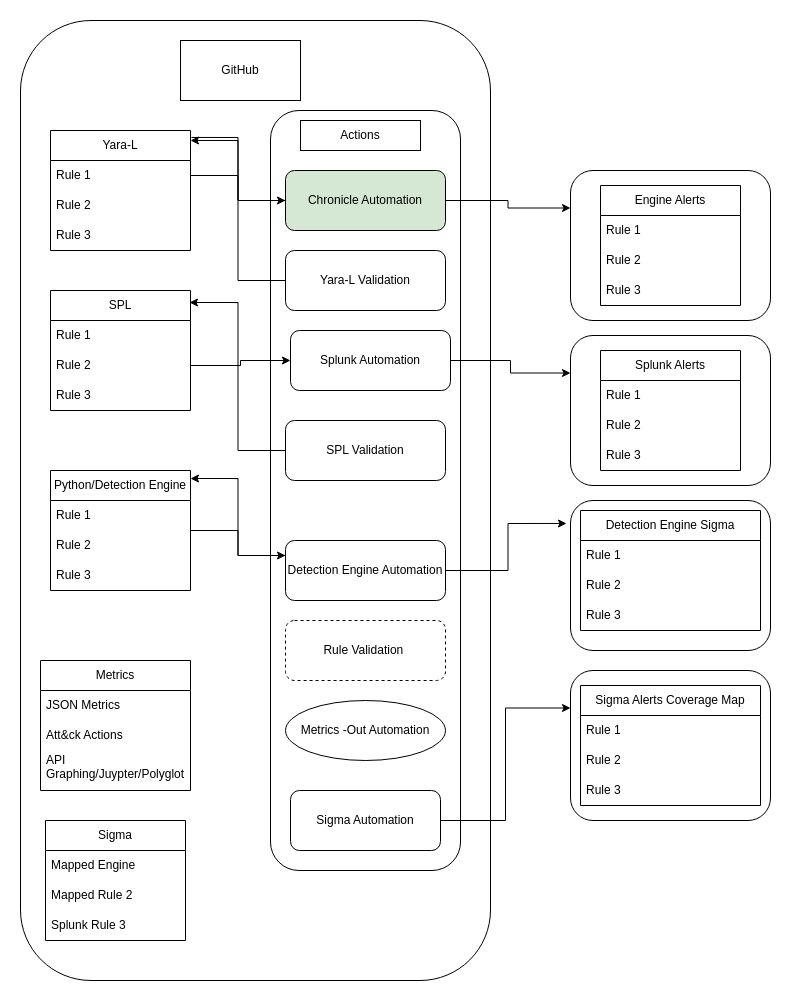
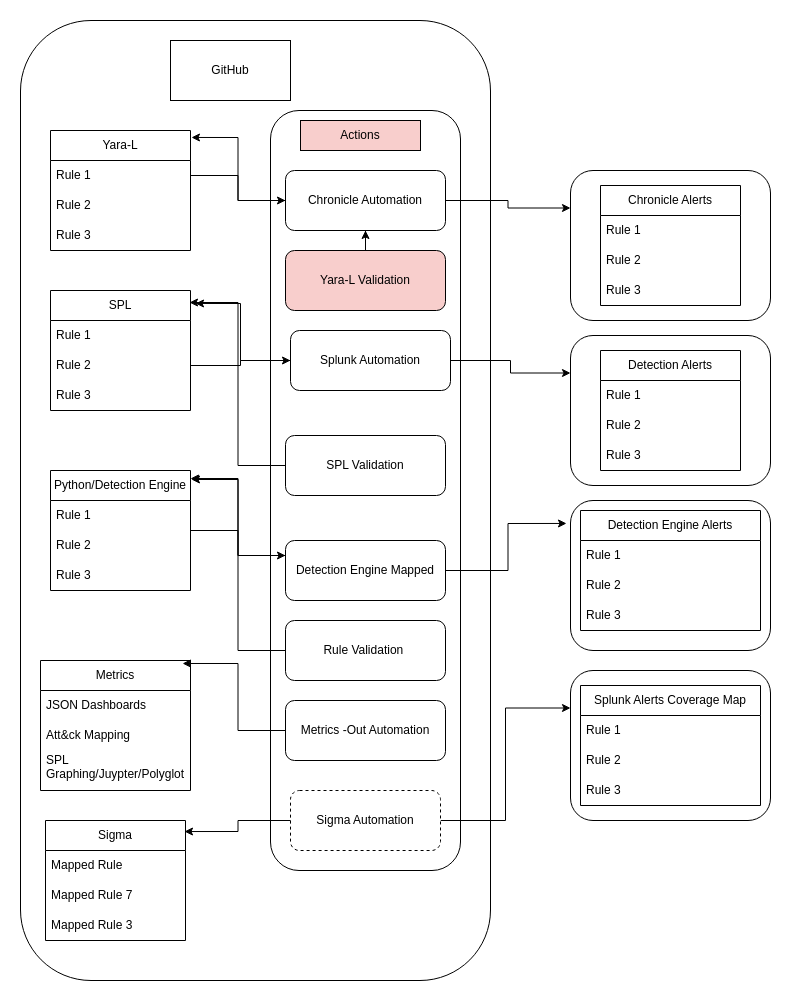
(241, 71) -> (231, 71)
(361, 136) -> (361, 136)
(196, 137) -> (199, 137)
(366, 201) -> (366, 201)
(671, 201) -> (671, 201)
(238, 265) -> (366, 237)
(366, 281) -> (366, 281)
none -> (241, 332)
(671, 366) -> (671, 366)
(366, 451) -> (366, 466)
(671, 526) -> (671, 526)
(366, 571) -> (366, 571)
none -> (238, 628)
(366, 651) -> (366, 651)
none -> (238, 697)
(671, 701) -> (671, 701)
(84, 706) -> (95, 706)
(366, 731) -> (366, 731)
(90, 736) -> (90, 736)
(117, 771) -> (117, 771)
(366, 821) -> (366, 821)
none -> (238, 824)
(92, 866) -> (85, 866)
(91, 896) -> (91, 896)
(89, 926) -> (91, 926)
